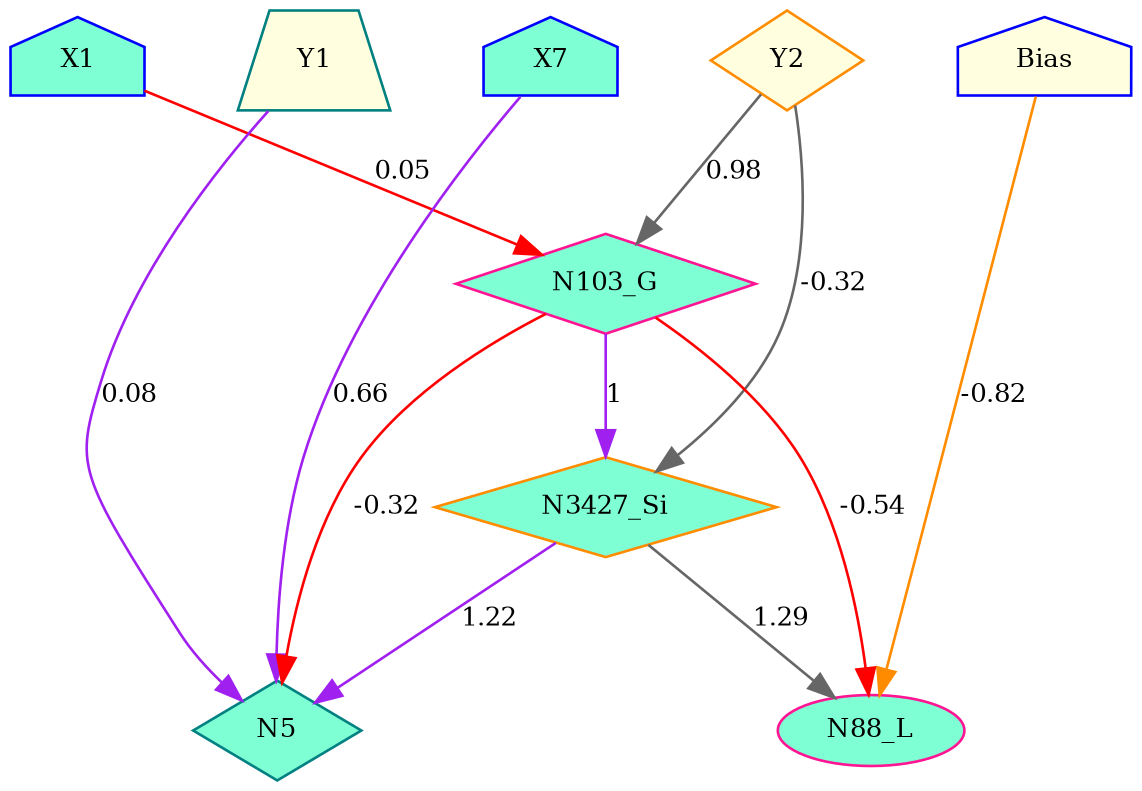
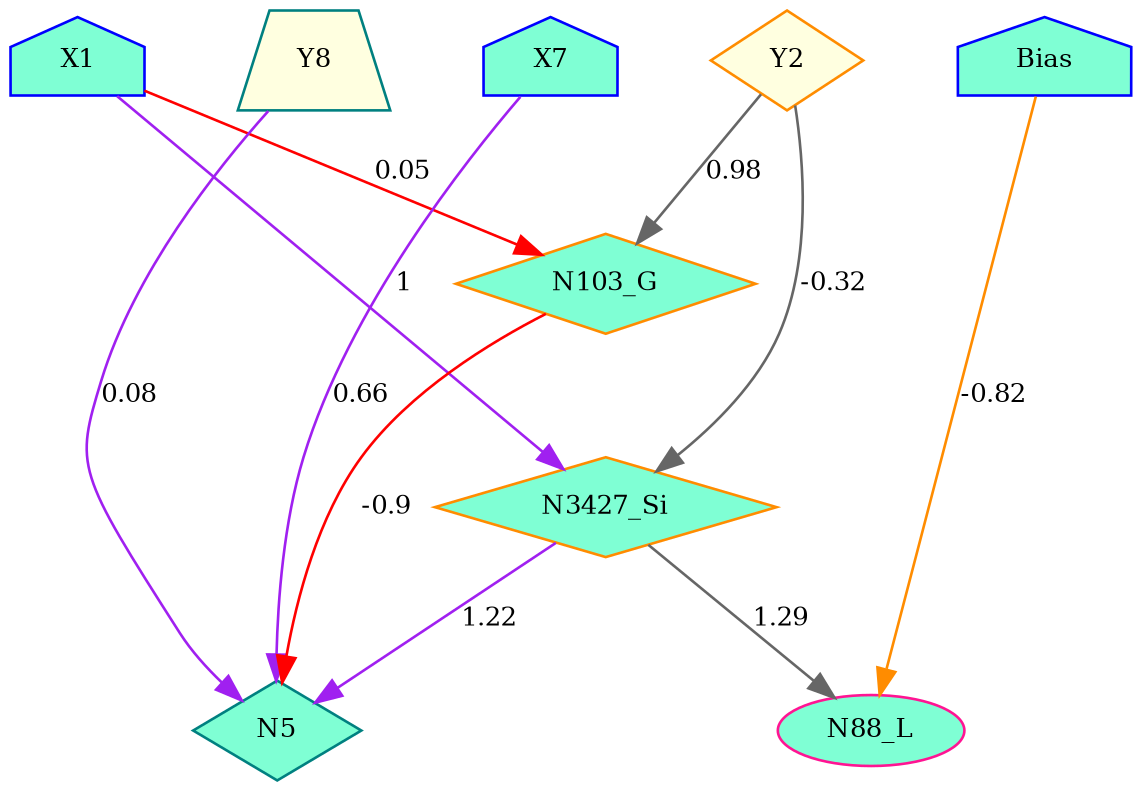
(314, 60) -> (314, 60)
(1045, 60) -> (1045, 60)
(606, 284) -> (606, 284)
(606, 382) -> (330, 274)
(805, 466) -> none
(386, 507) -> (386, 507)
